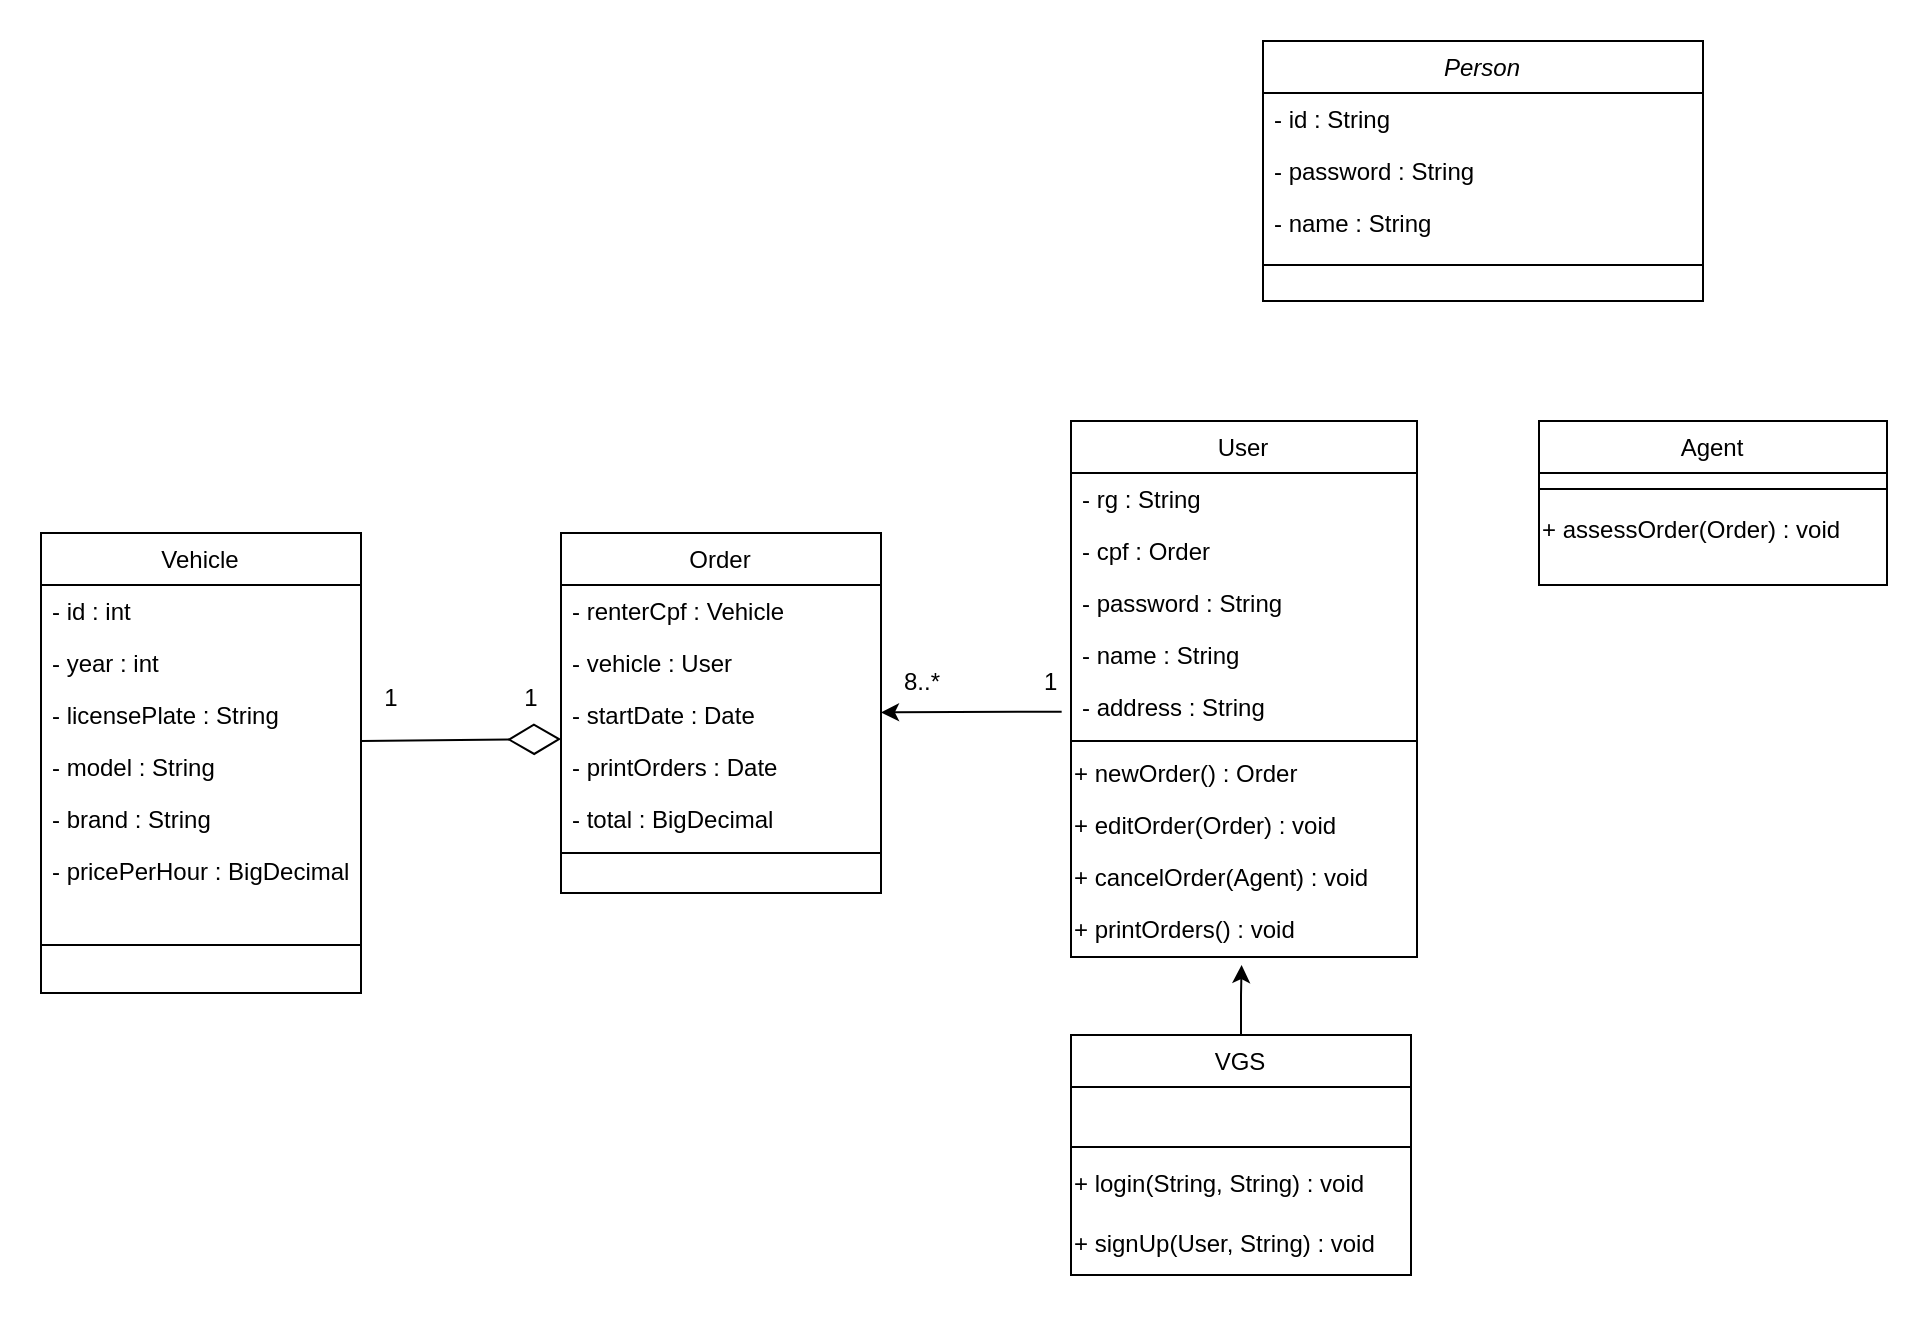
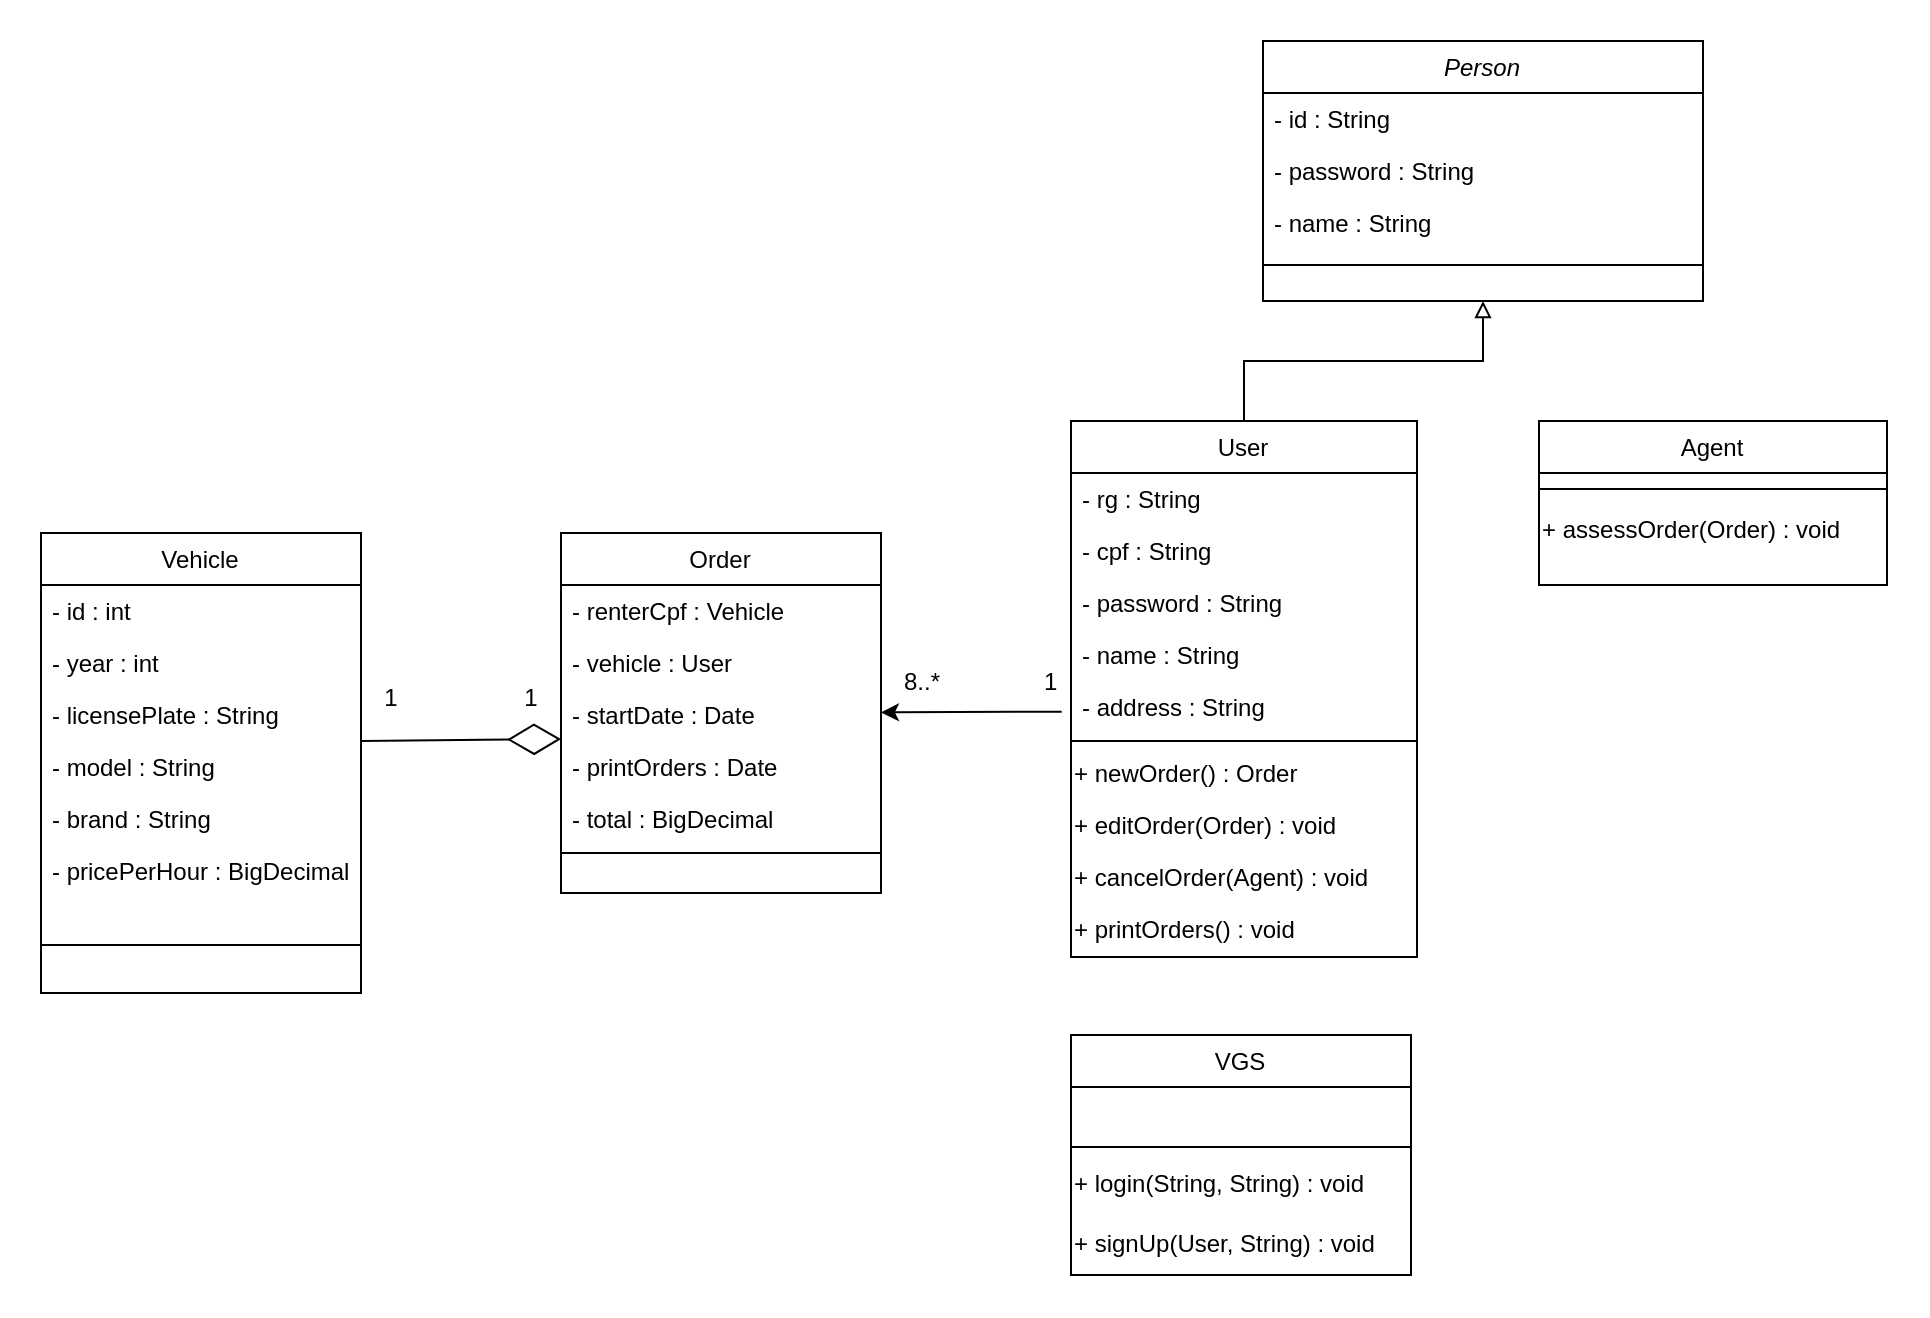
none -> (1355, 361)
(1157, 552) -> (1160, 552)
(1241, 1007) -> none
